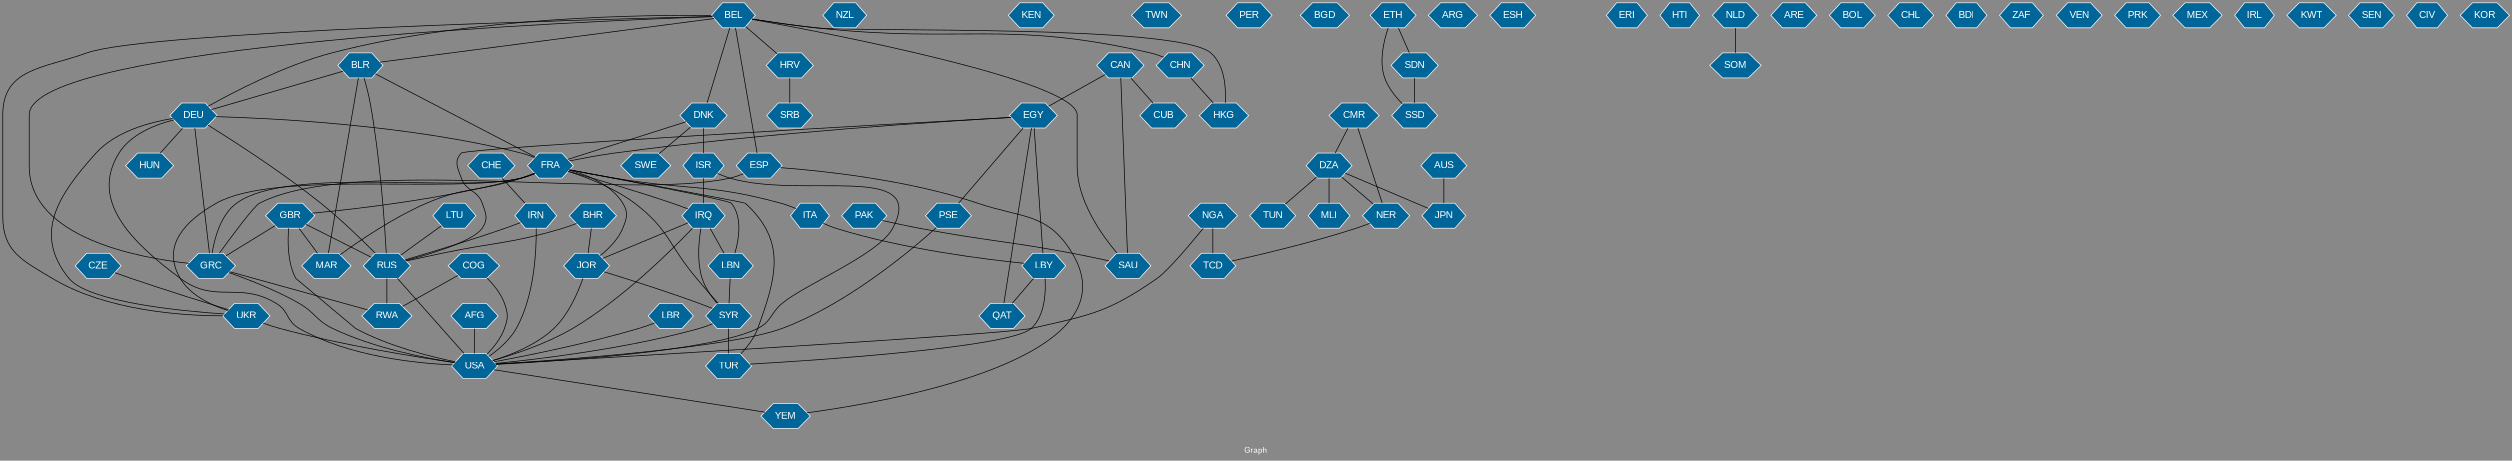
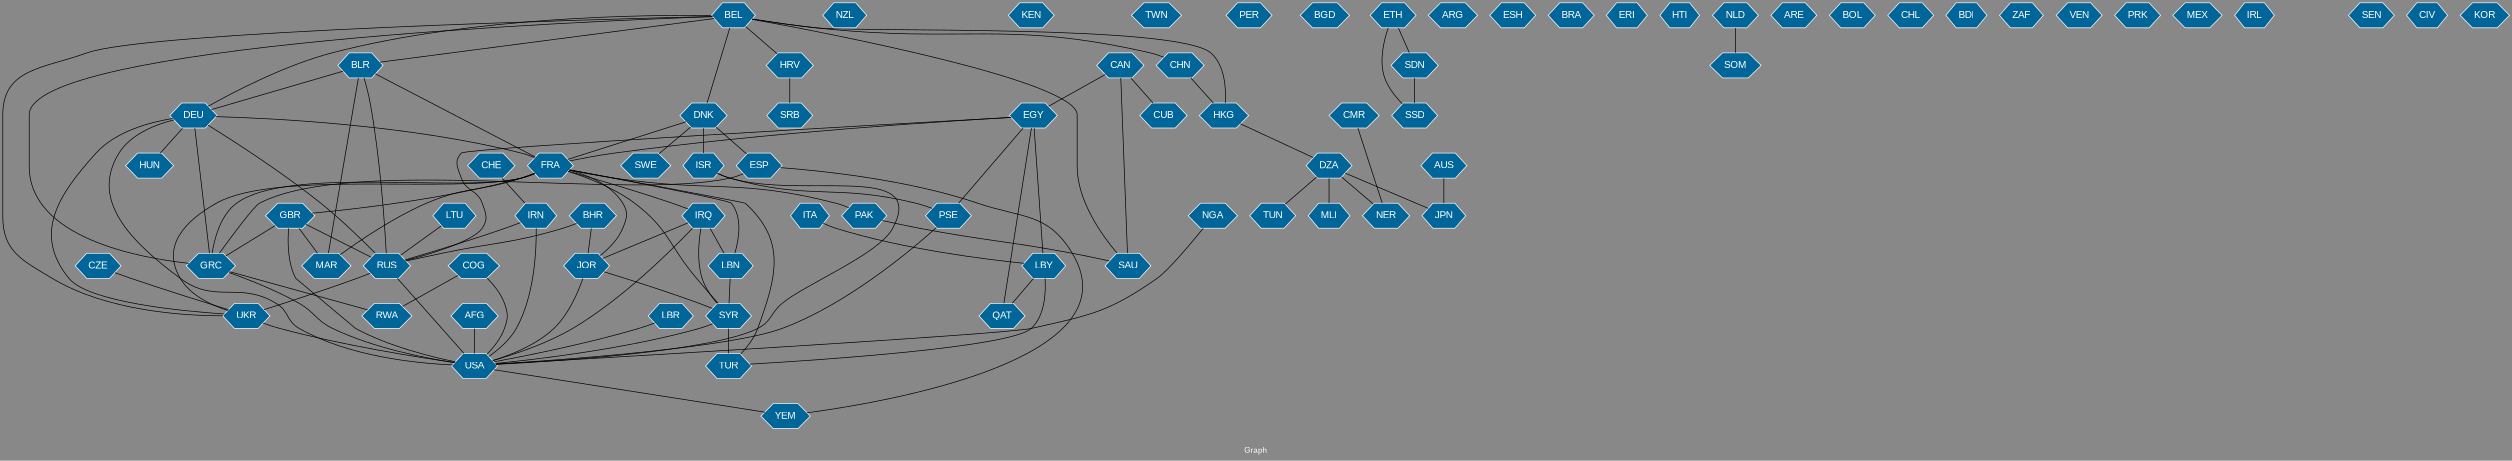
none -> (1571, 15)
(2312, 15) -> none
(746, 90) -> (734, 143)
(1342, 141) -> (1277, 141)
(695, 188) -> (710, 186)
(703, 191) -> (825, 192)
(1213, 266) -> none
(387, 291) -> (320, 291)
